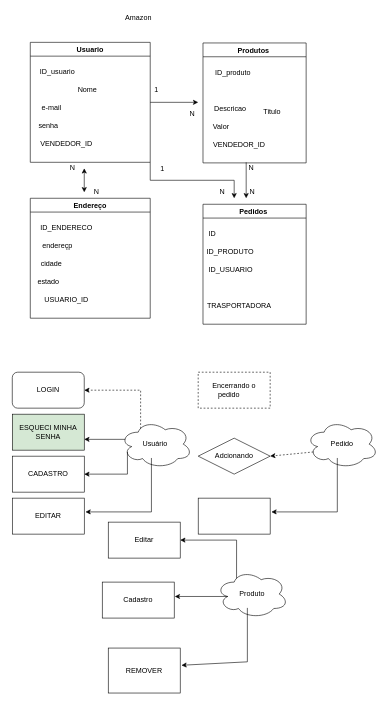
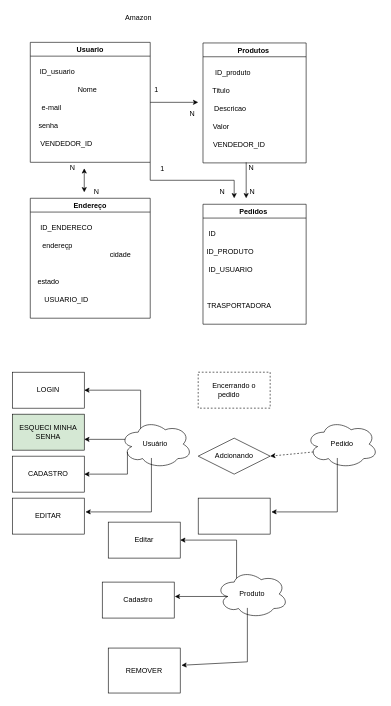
(272, 112) -> (221, 91)
(51, 264) -> (120, 255)
(48, 390) -> (48, 390)
(134, 390) -> (134, 390)
